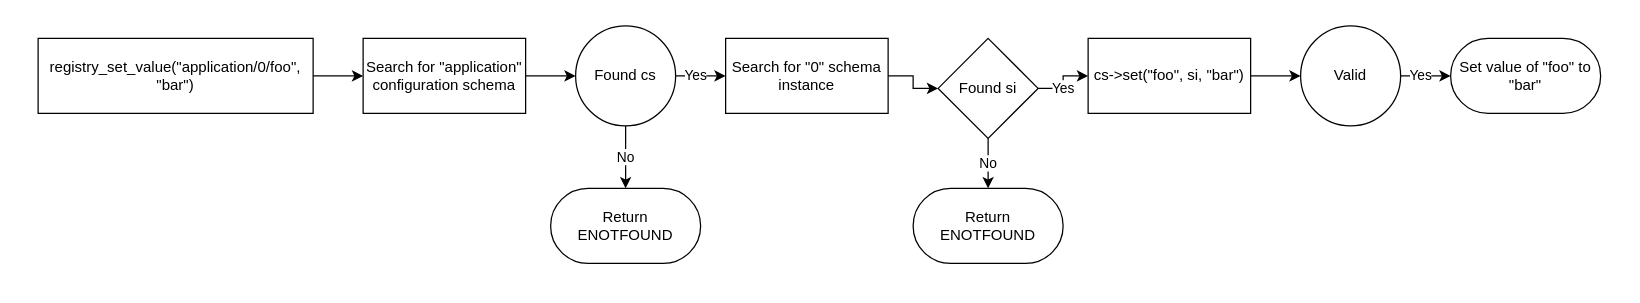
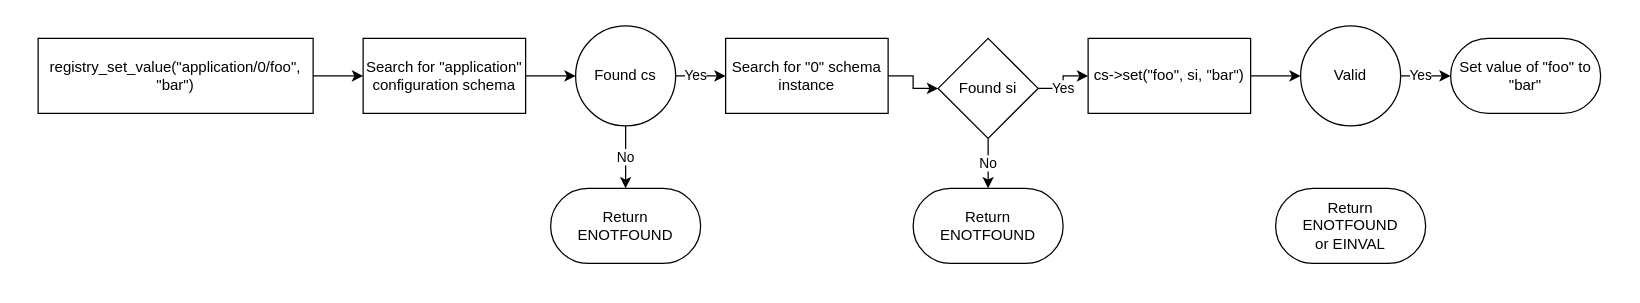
none -> (1351, 226)
